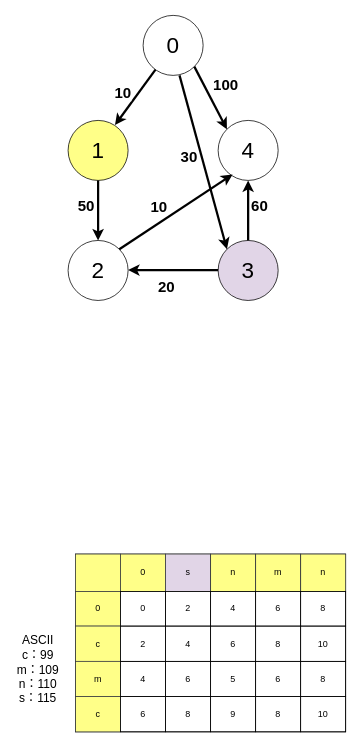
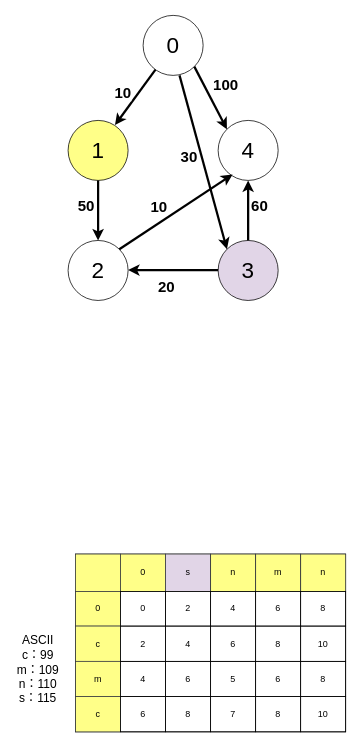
(233, 714) -> (233, 714)
